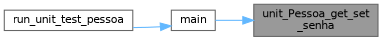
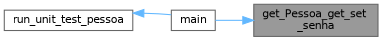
(316, 20) -> (316, 20)
(147, 27) -> (158, 14)
